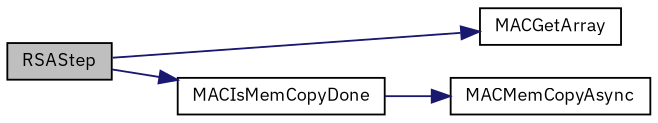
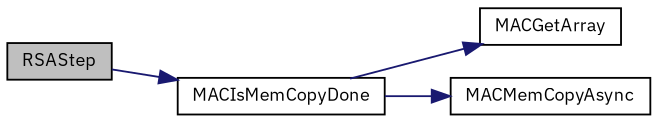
(287, 45) -> (407, 64)
